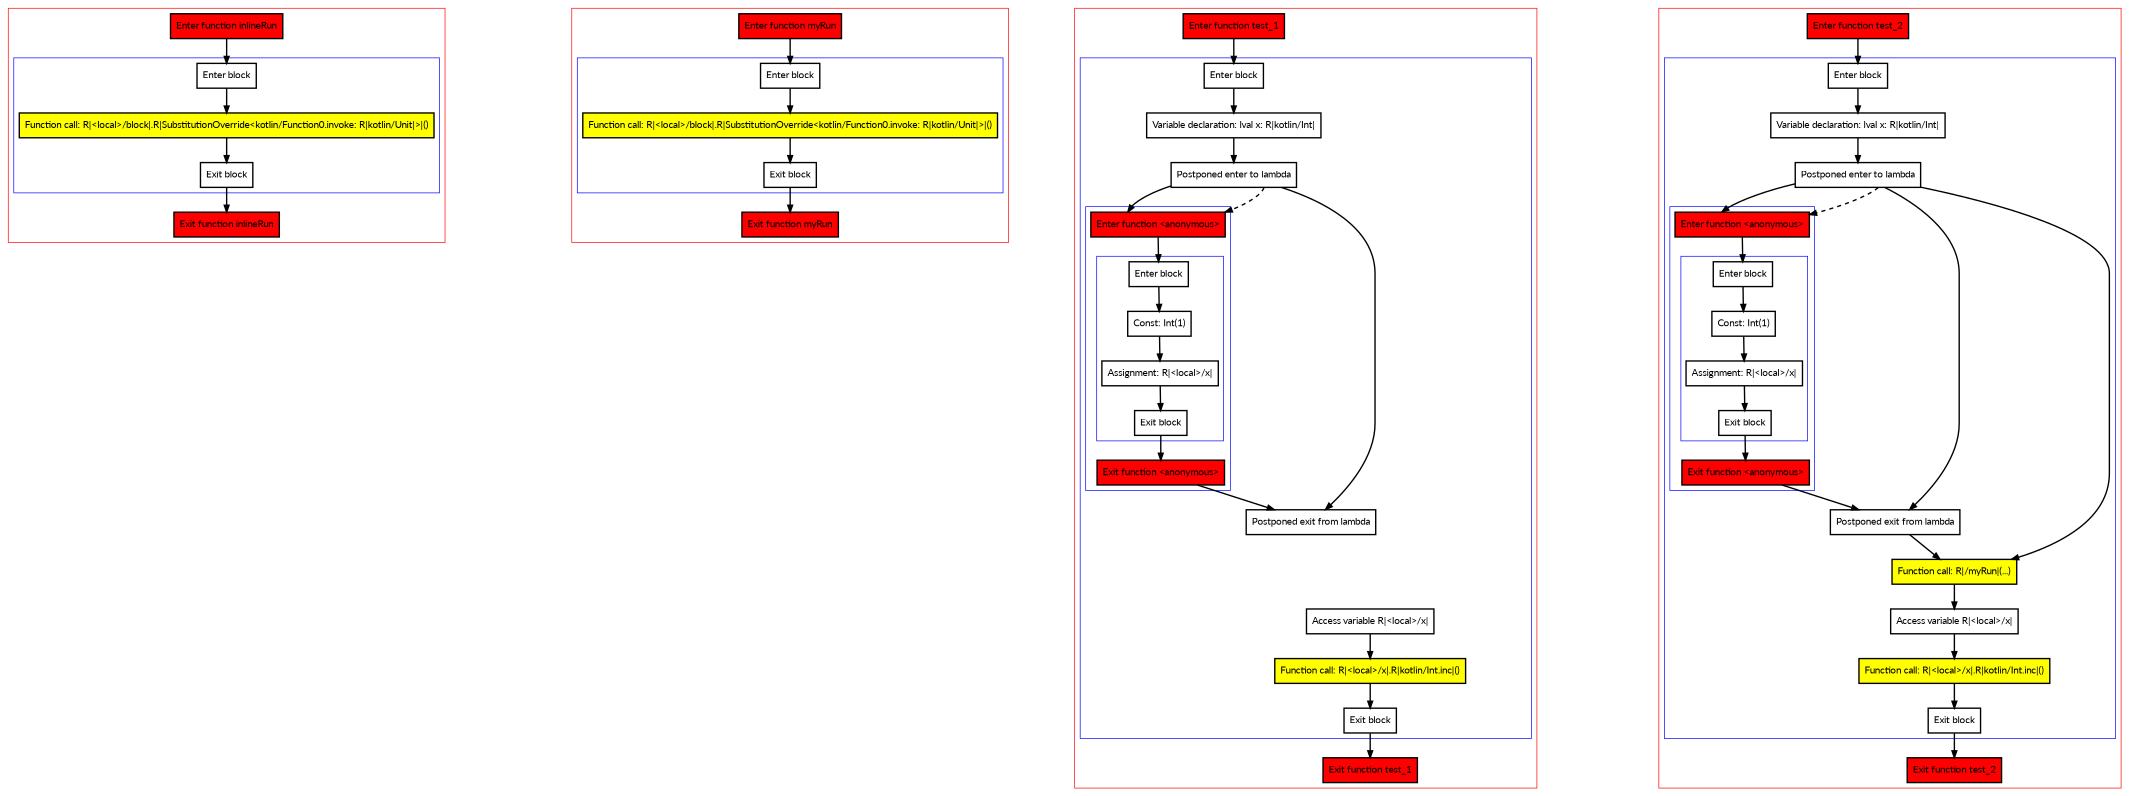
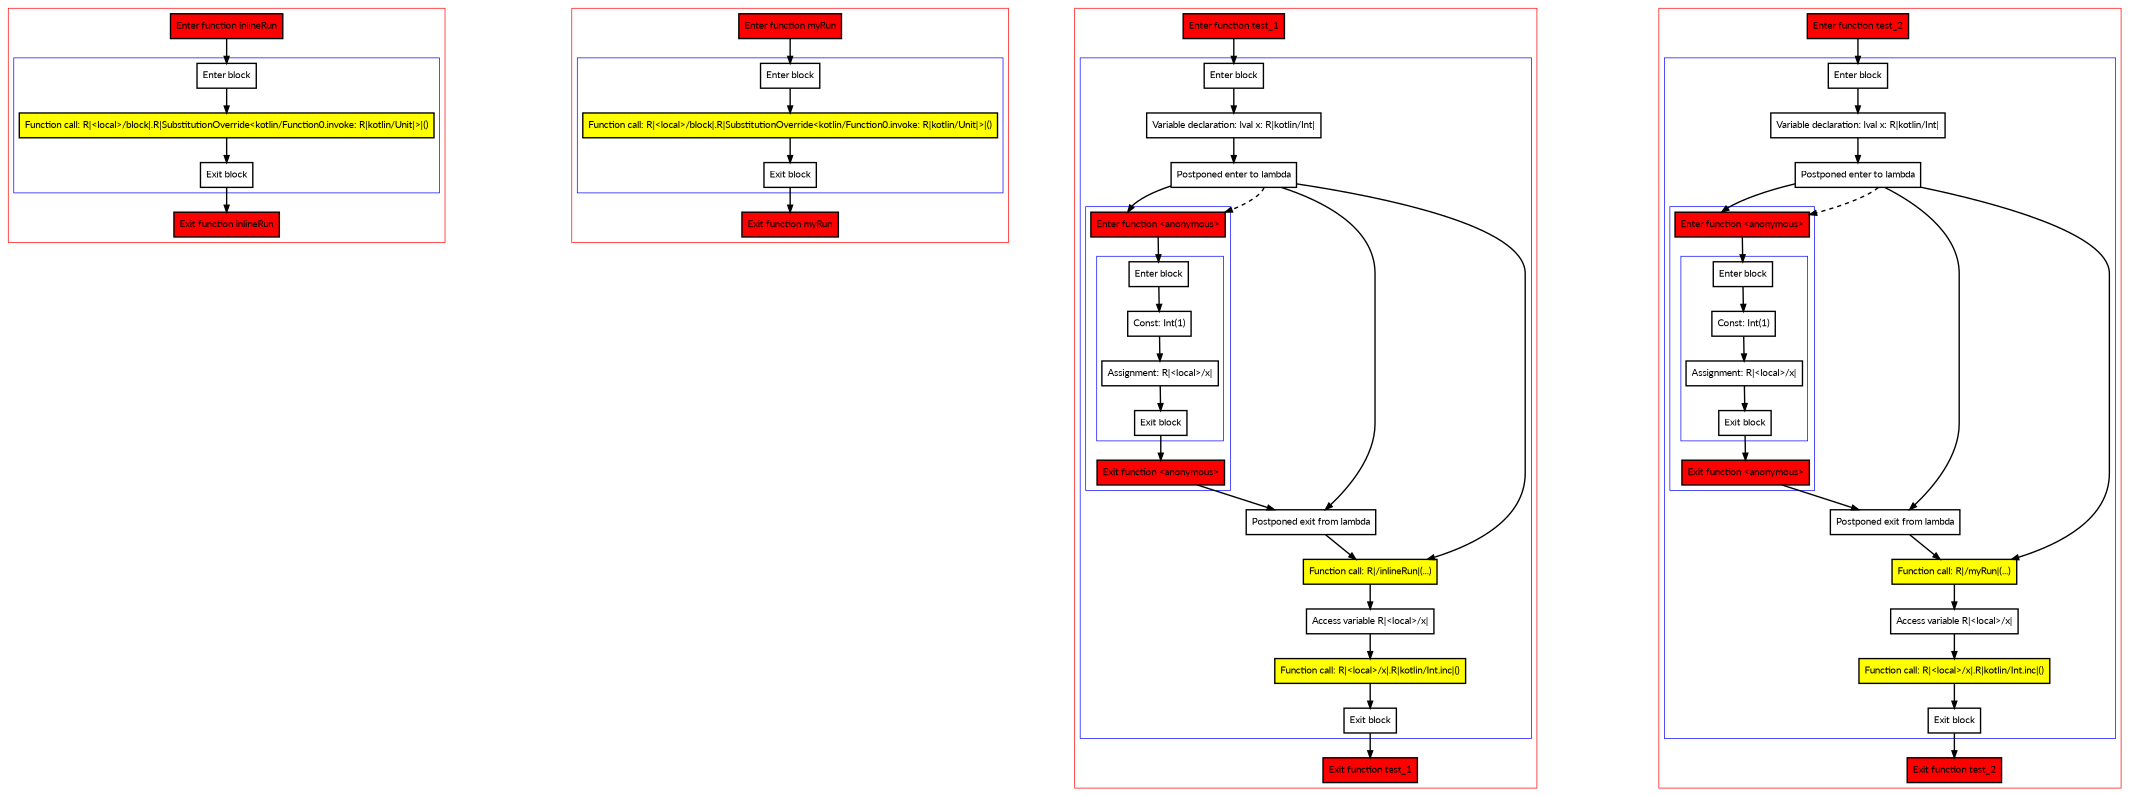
none -> (1370, 572)
